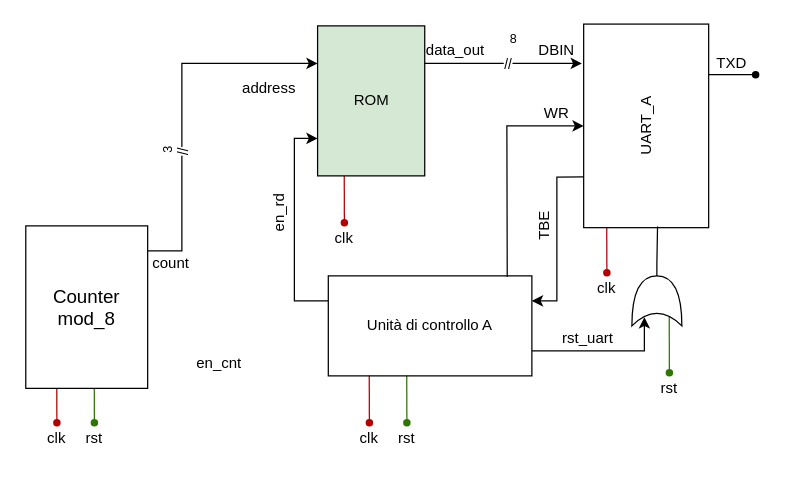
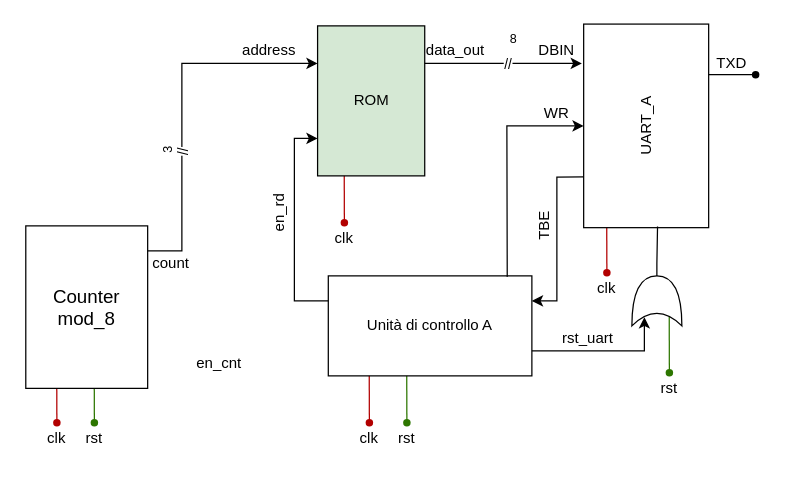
(269, 88) -> (269, 51)
